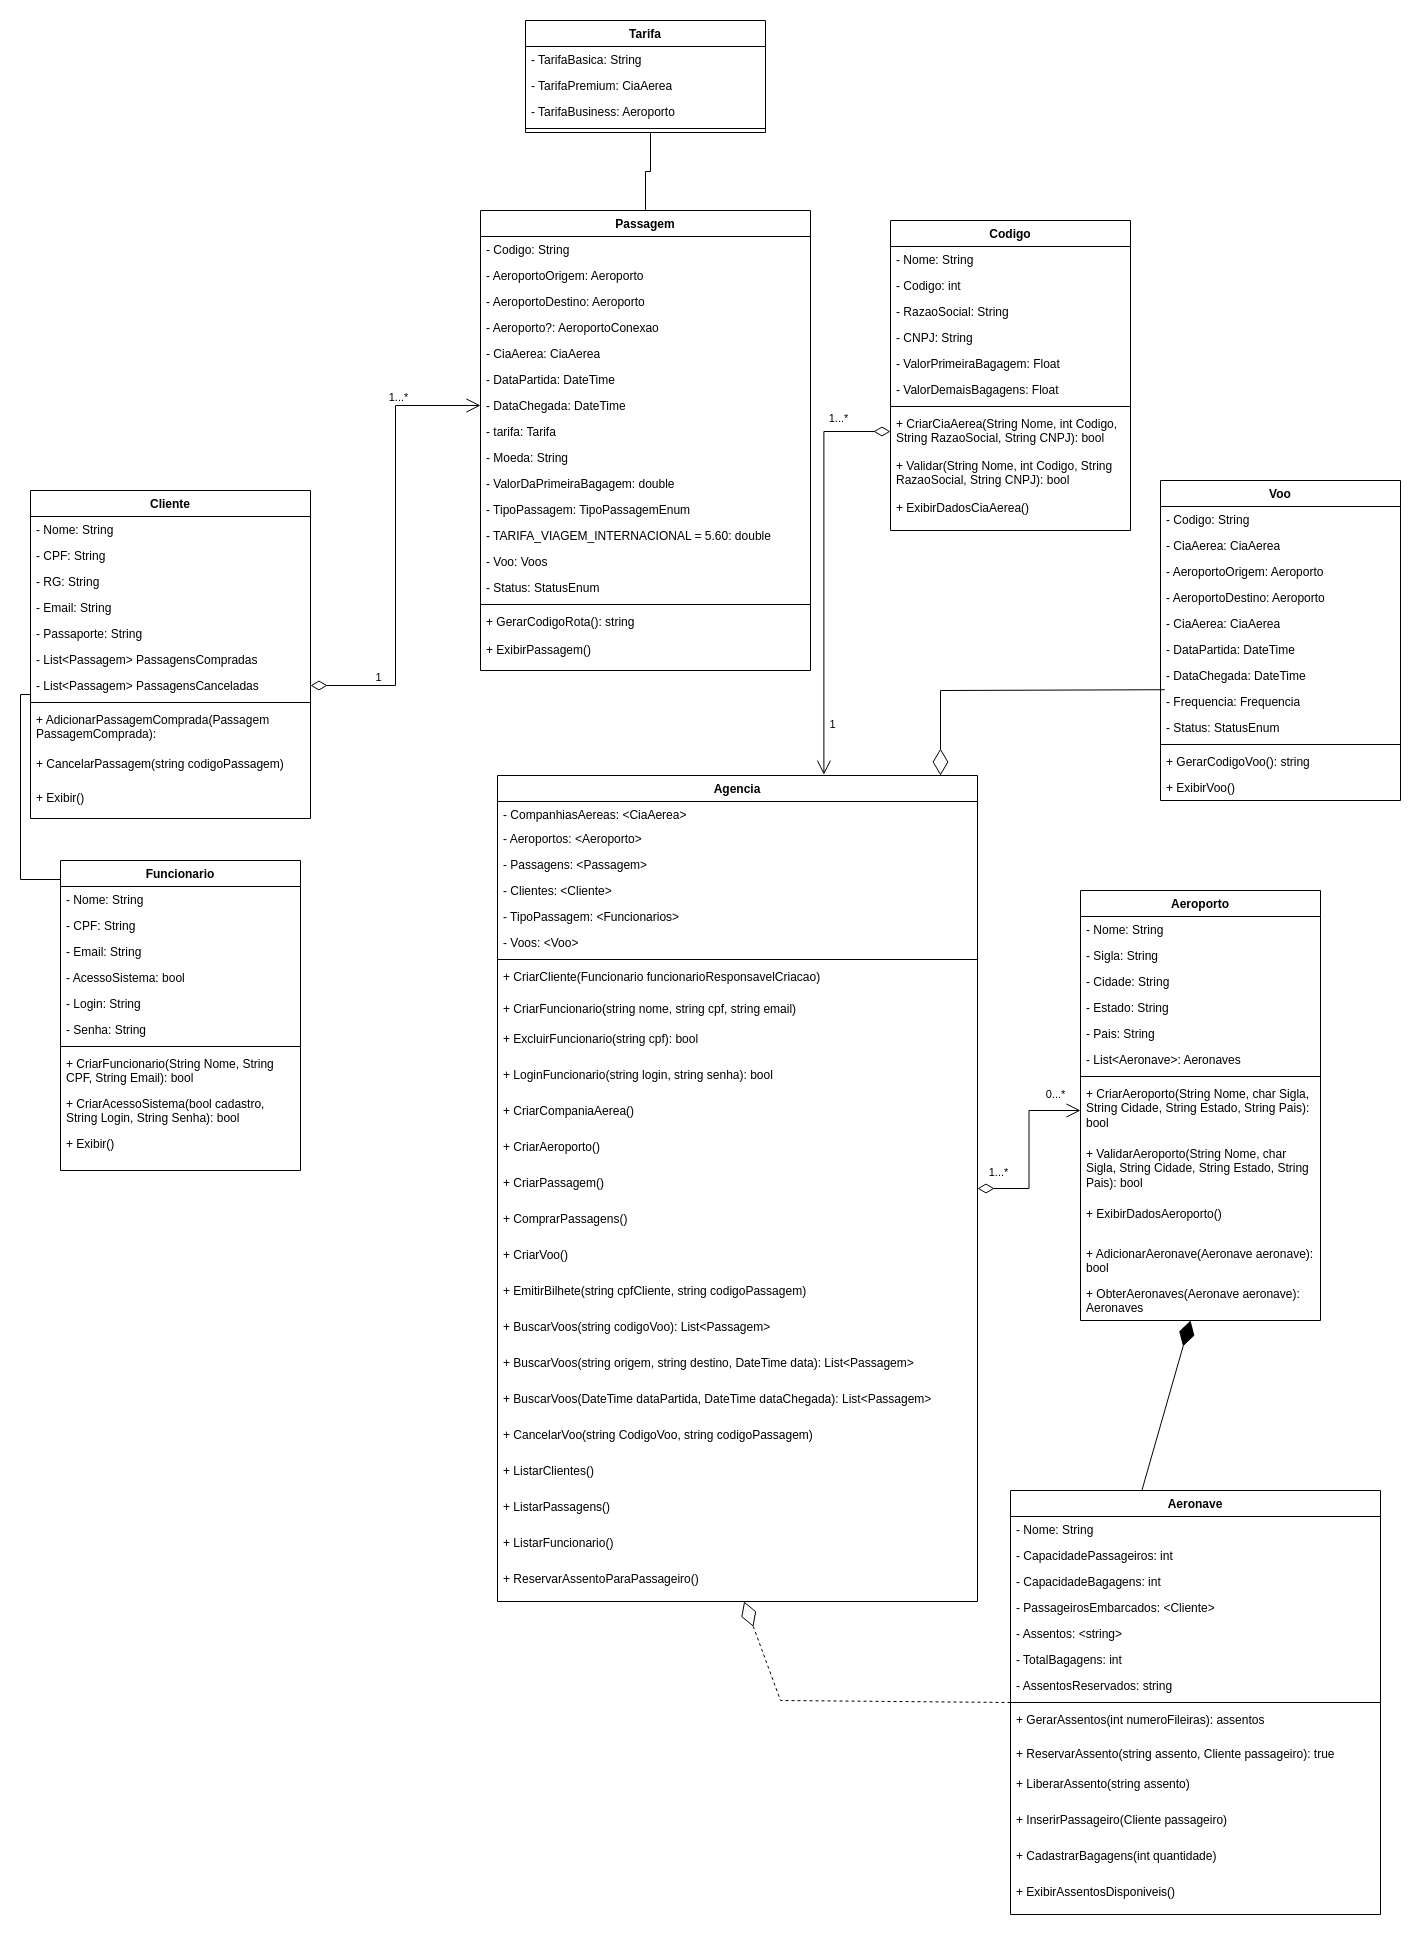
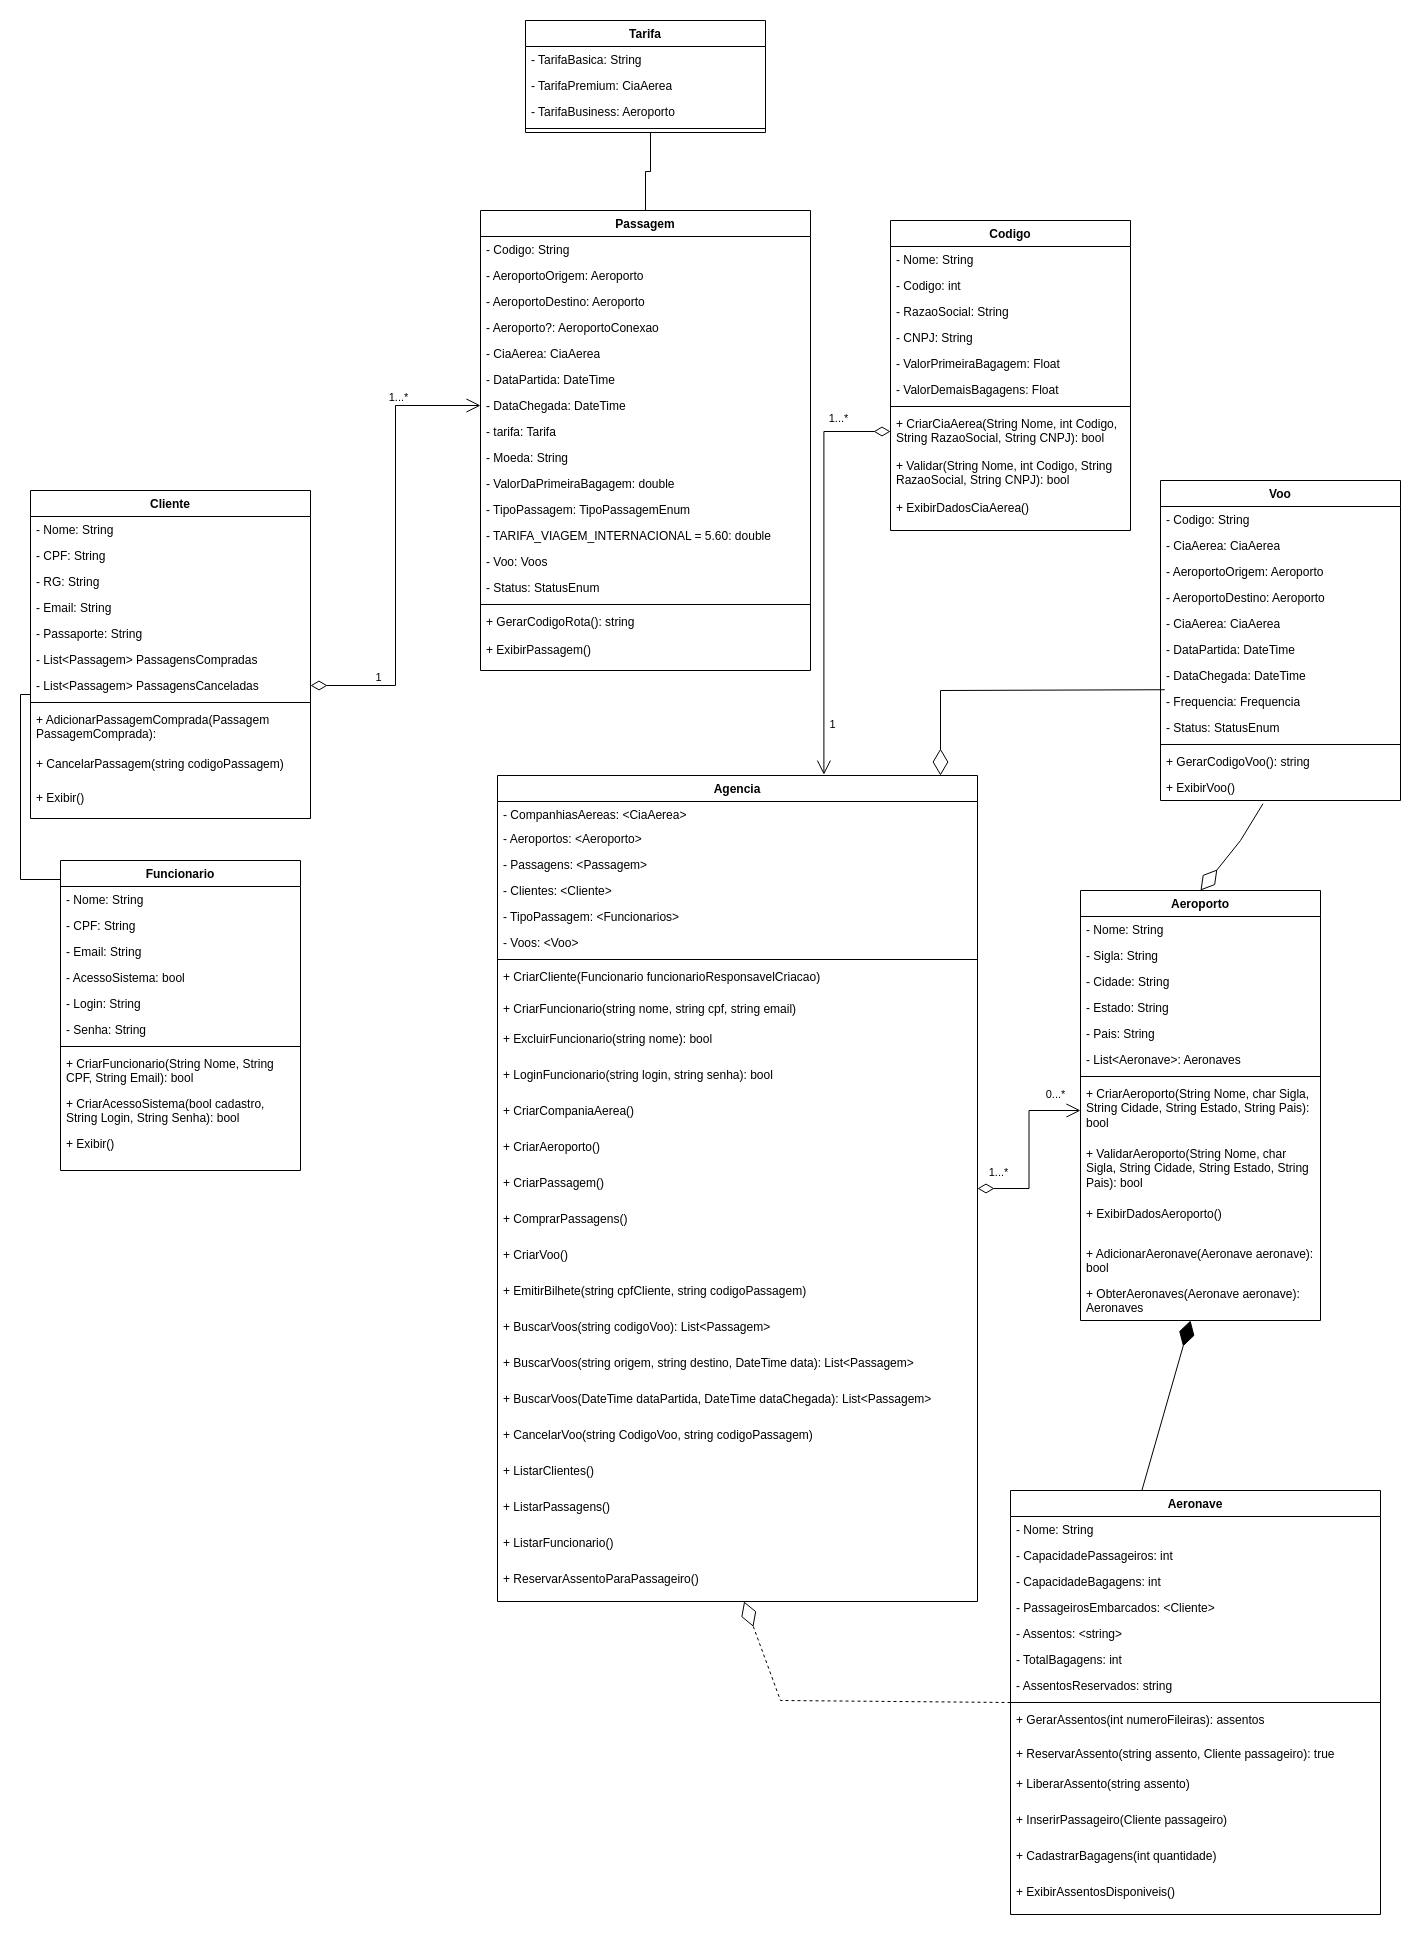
none -> (1242, 838)
(616, 1040) -> (619, 1040)
